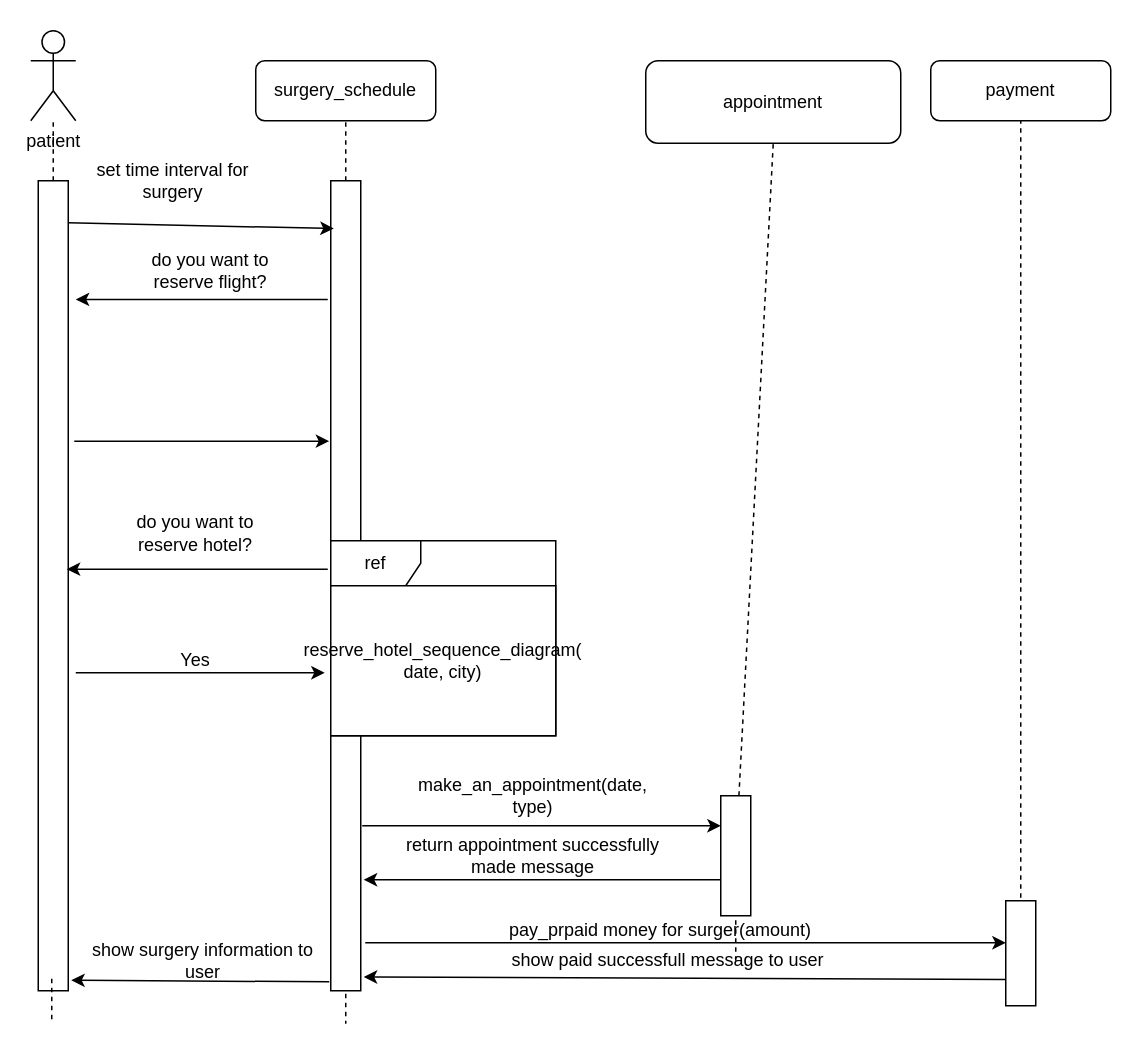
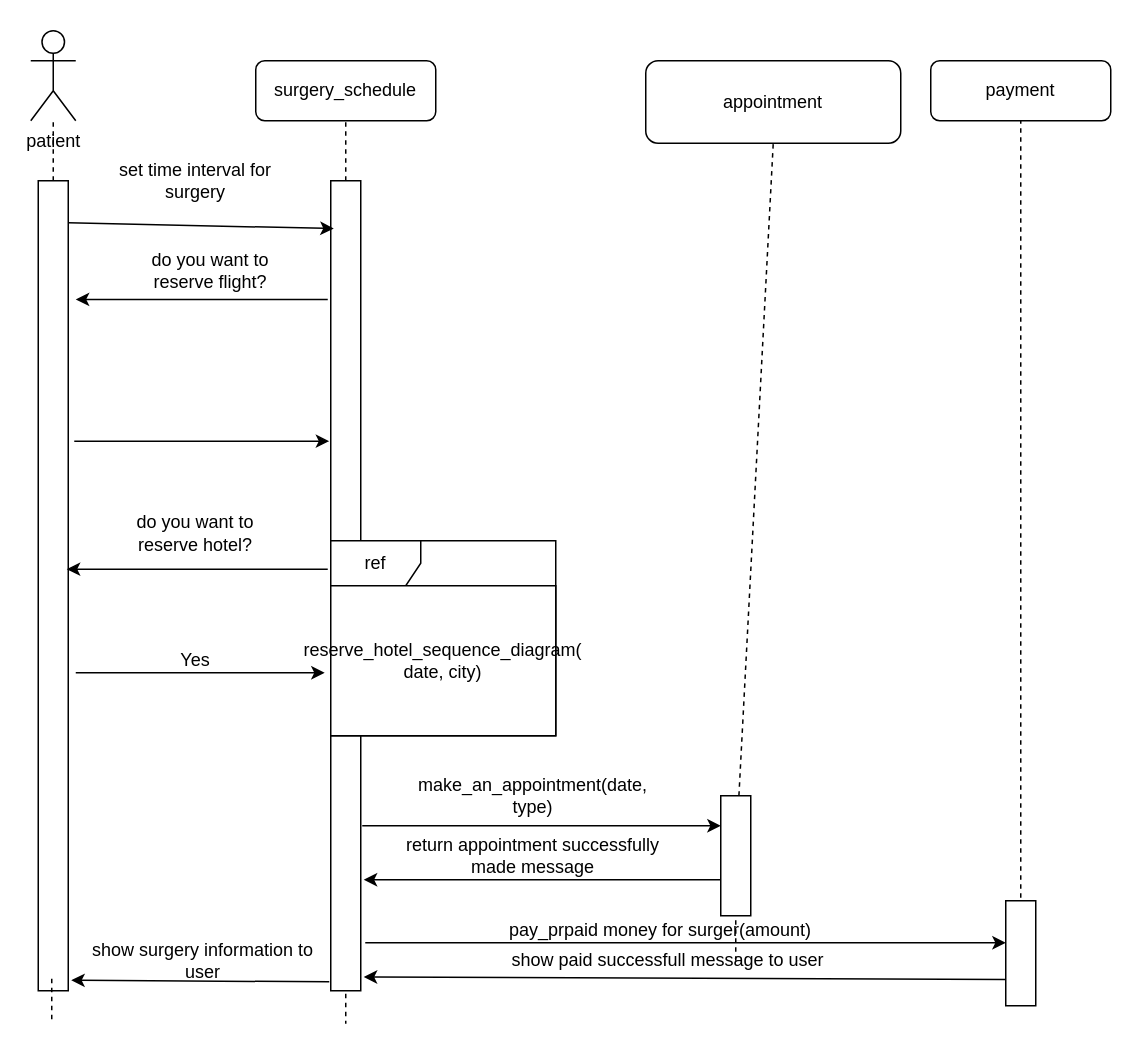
(173, 181) -> (196, 181)
